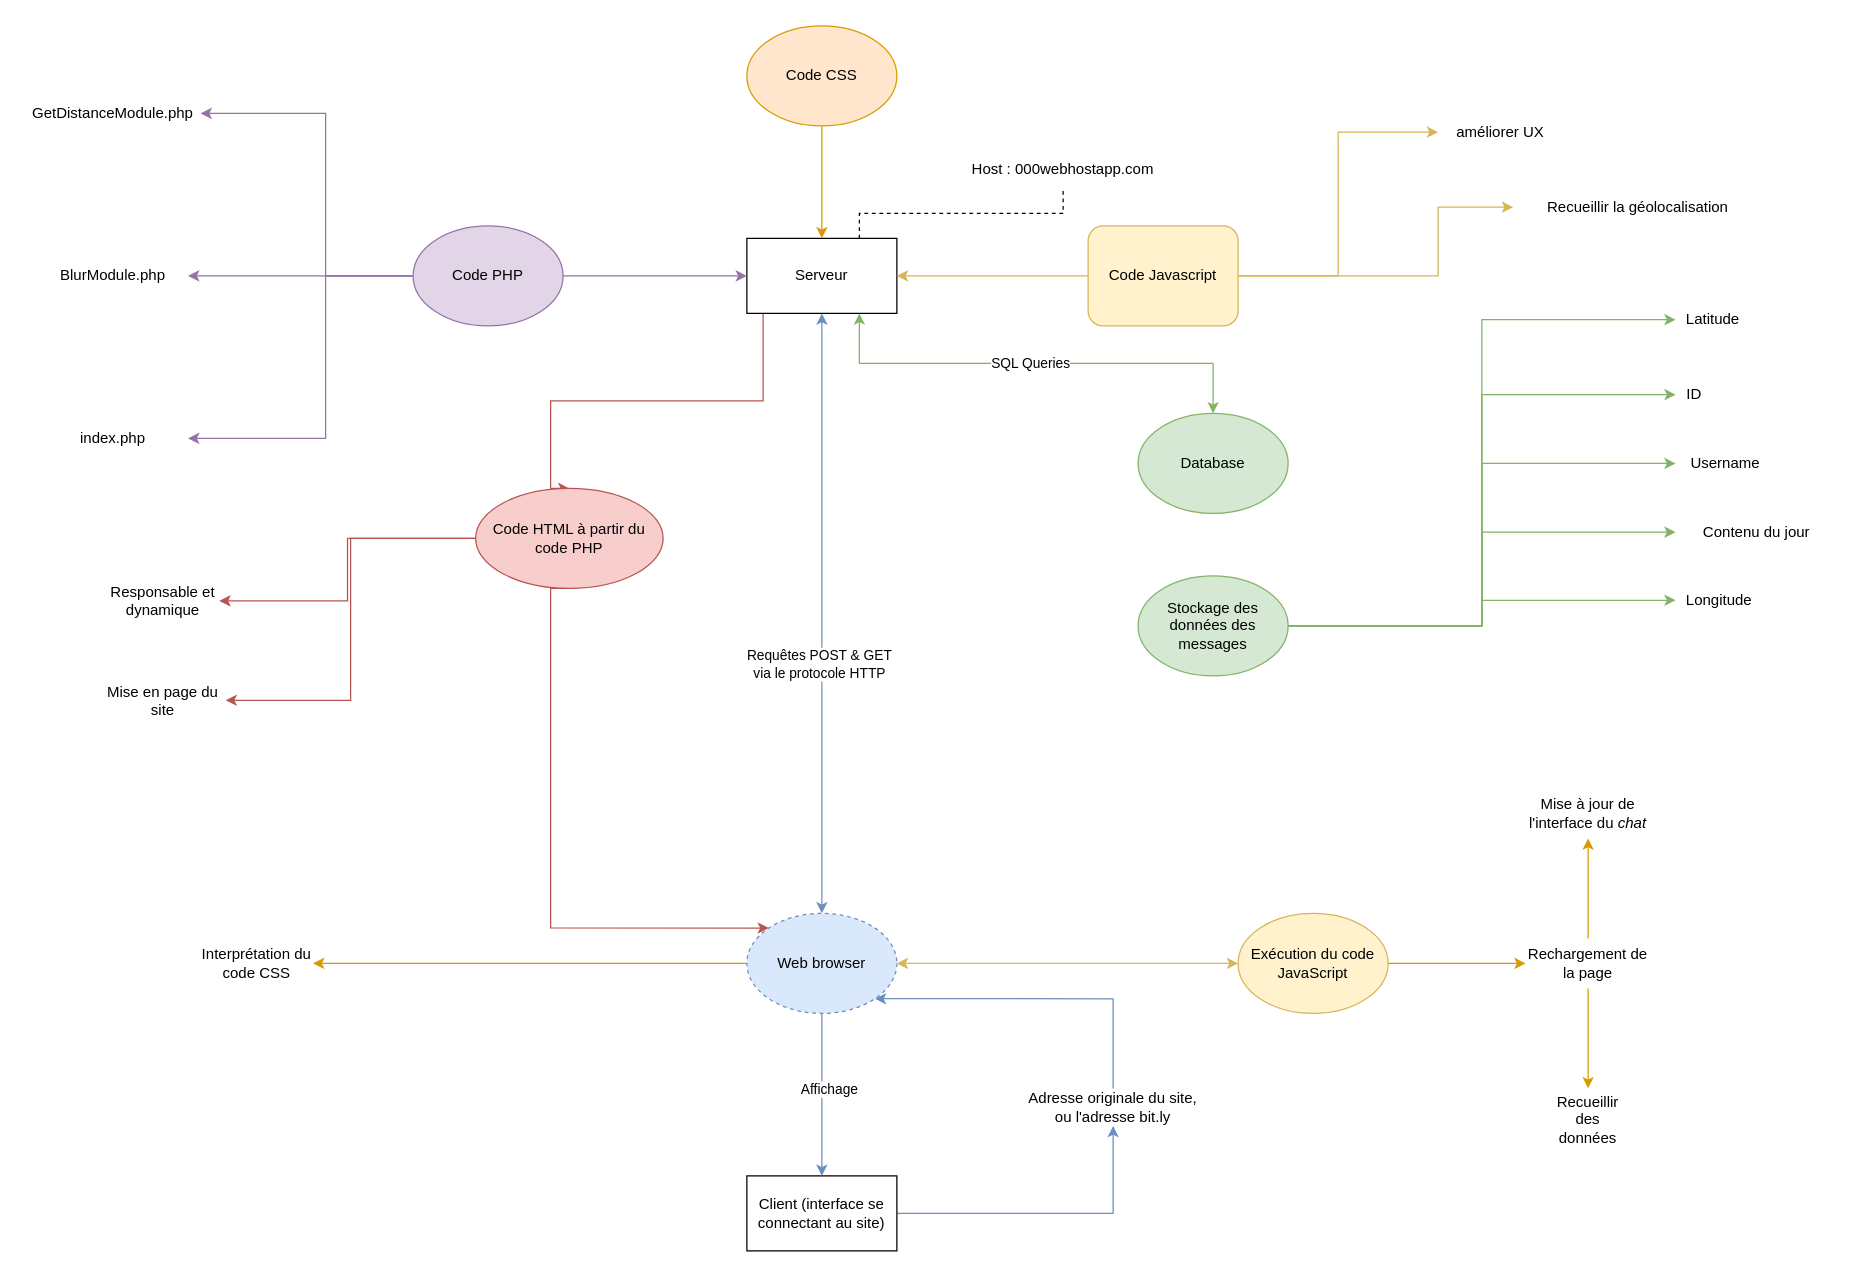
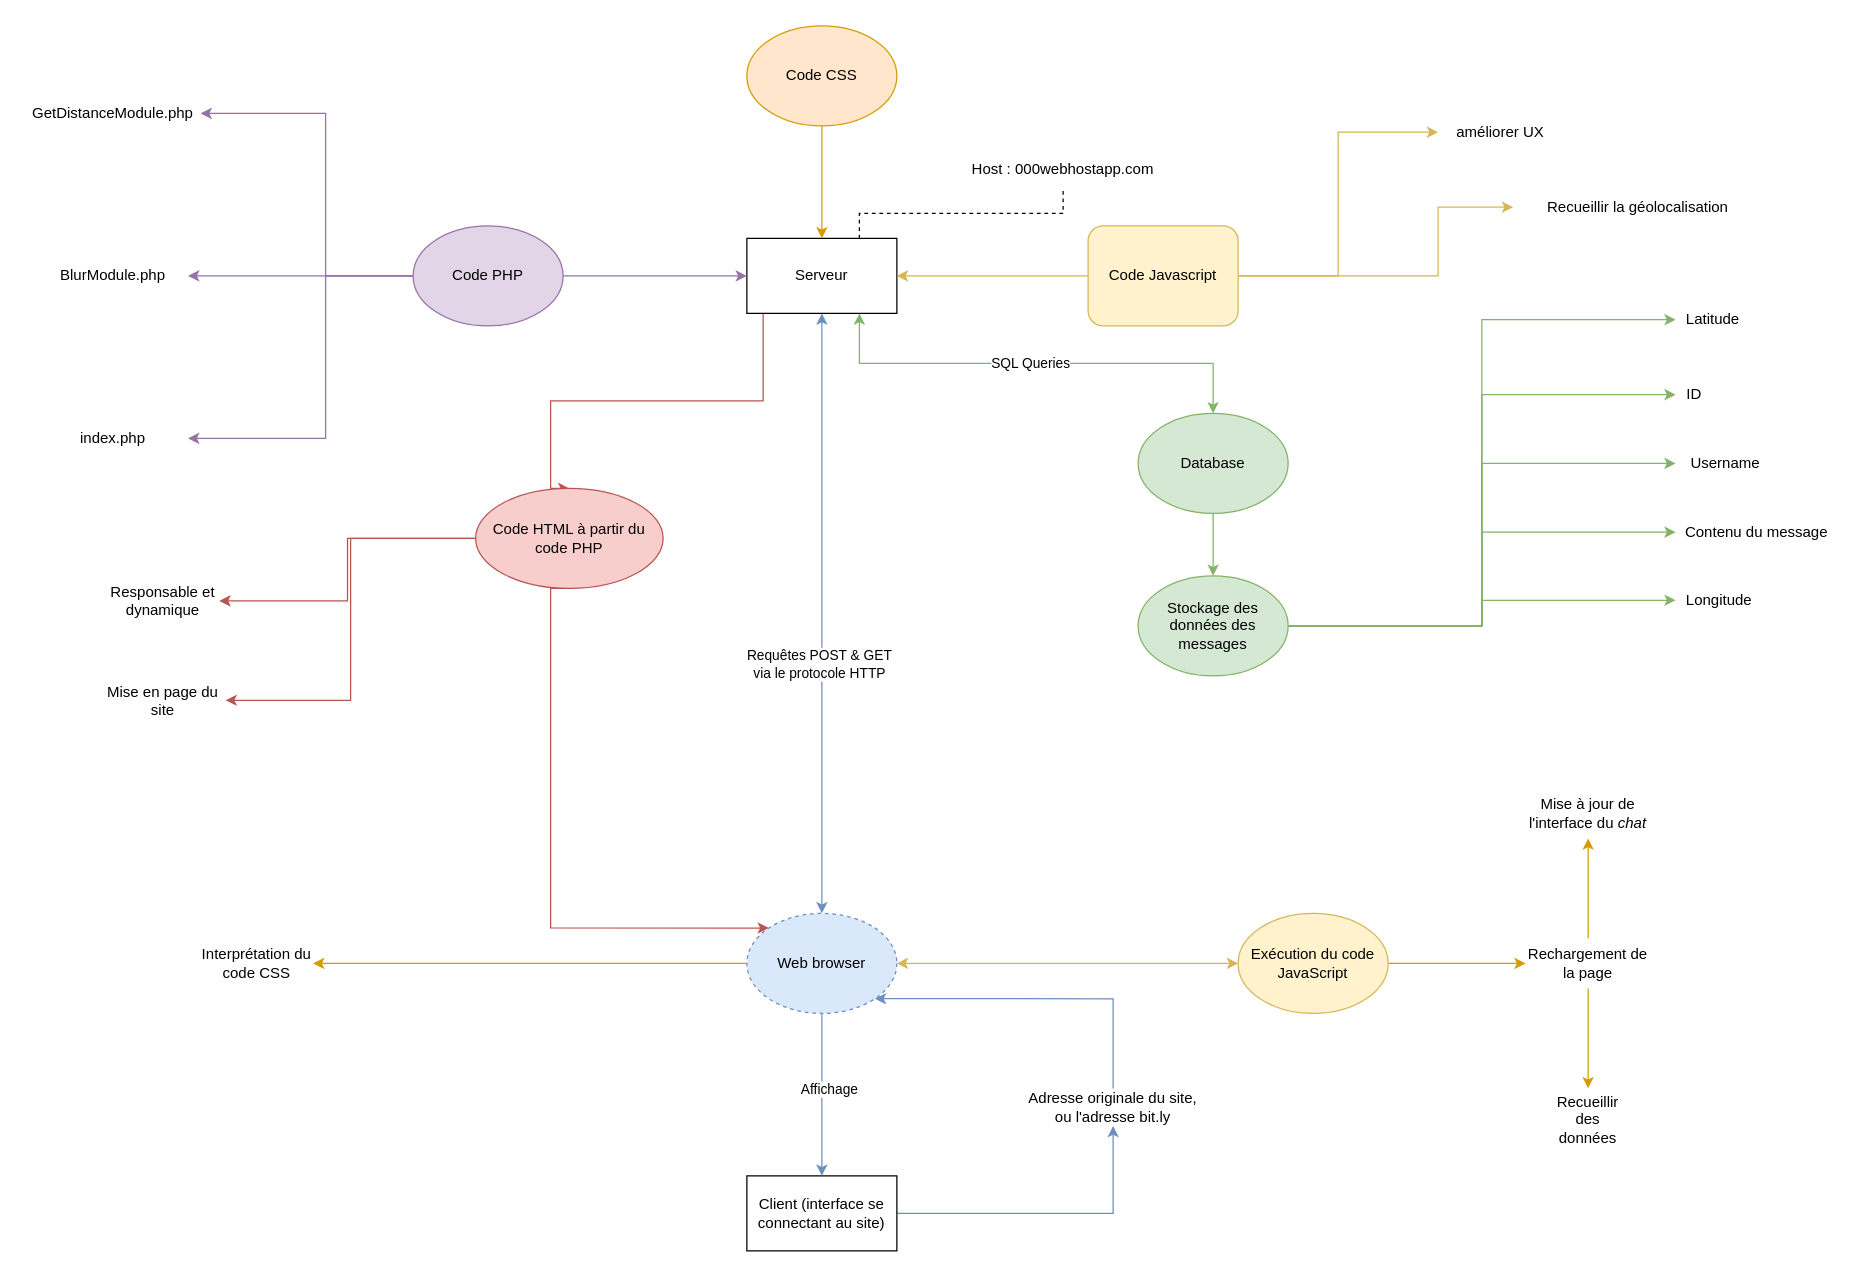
(1757, 532) -> (1757, 532)
none -> (1213, 540)
